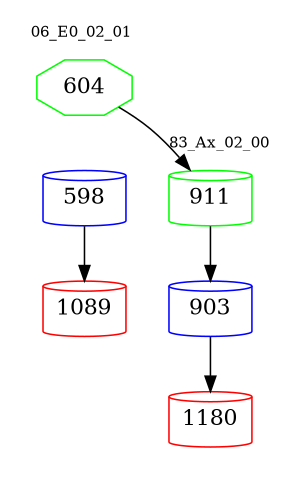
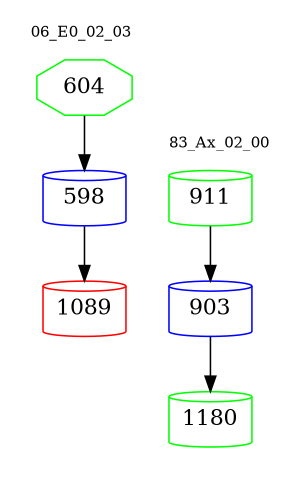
(81, 33) -> (81, 33)
(151, 130) -> (84, 135)
(210, 419) -> (210, 419)
